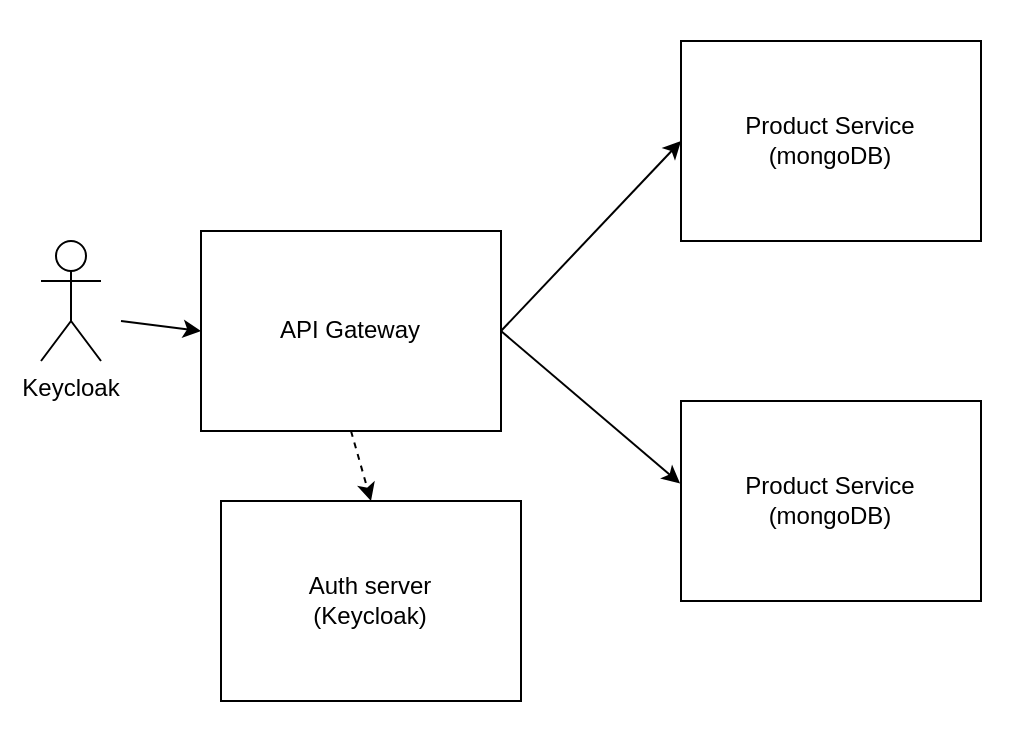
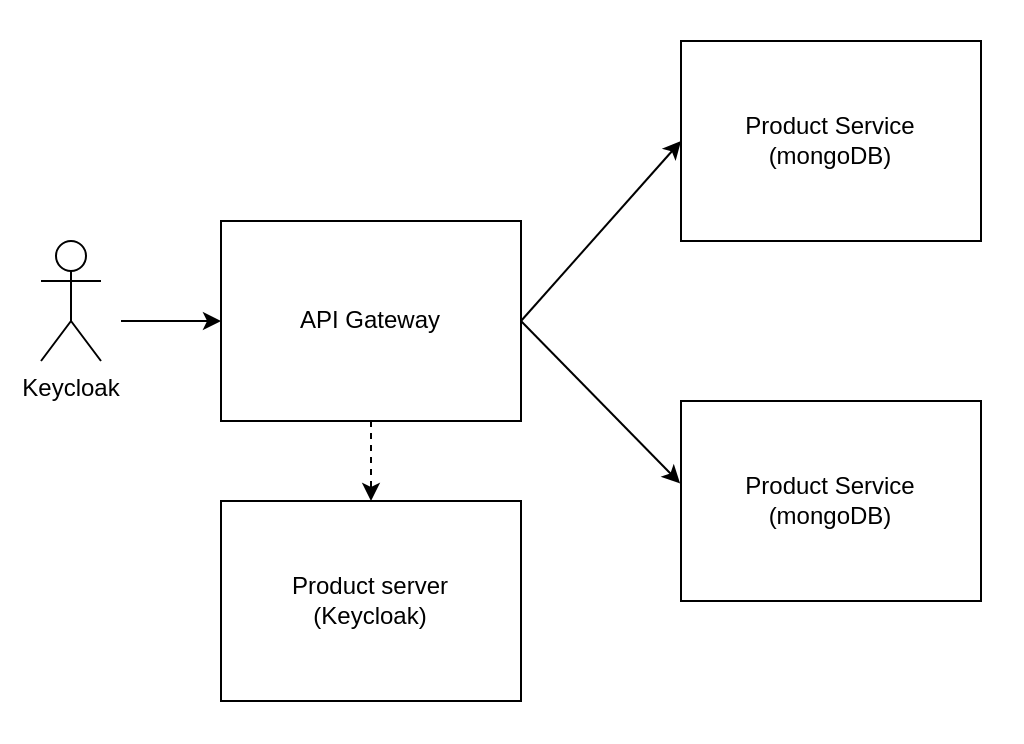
(351, 331) -> (371, 321)
(371, 601) -> (371, 601)
